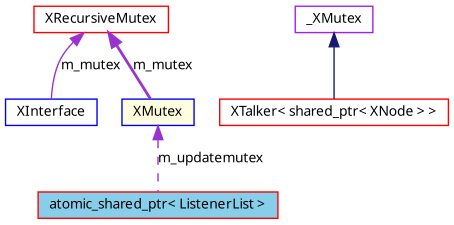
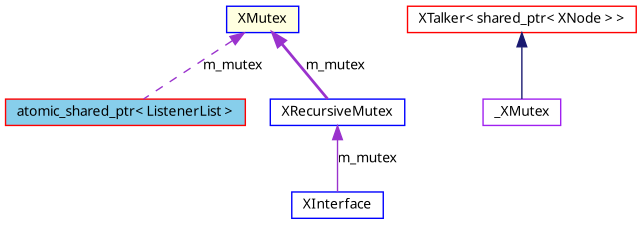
(101, 19) -> (338, 112)
(133, 72) -> (305, 71)
(334, 73) -> (522, 73)
(211, 159) -> (233, 66)
